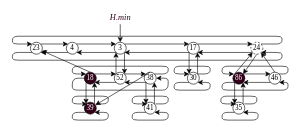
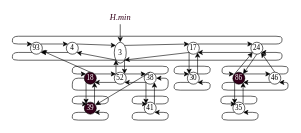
(36, 48) -> (36, 48)
(120, 48) -> (120, 53)
(257, 48) -> (257, 48)
